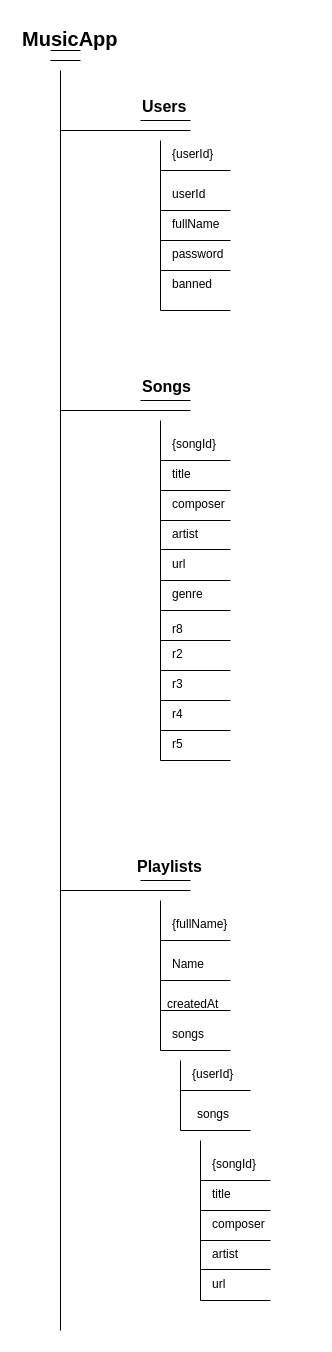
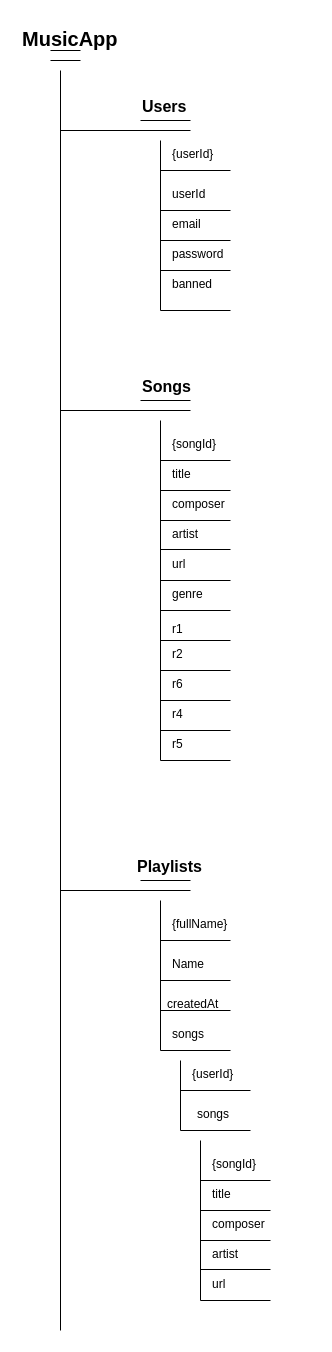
(196, 224) -> (186, 224)
(179, 629) -> (179, 629)
(179, 684) -> (179, 684)
